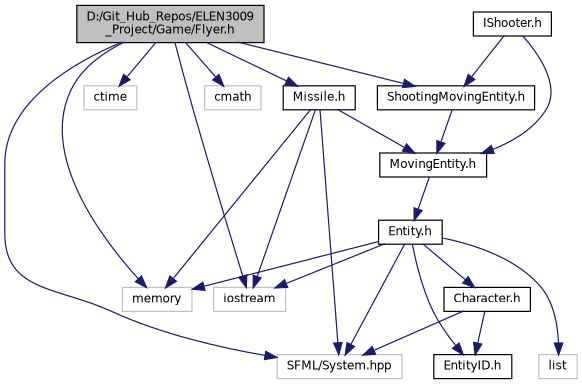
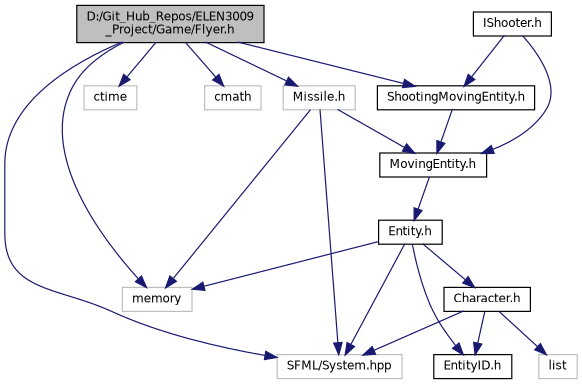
(319, 98) -> (319, 98)
(521, 269) -> (518, 329)
(250, 299) -> none
